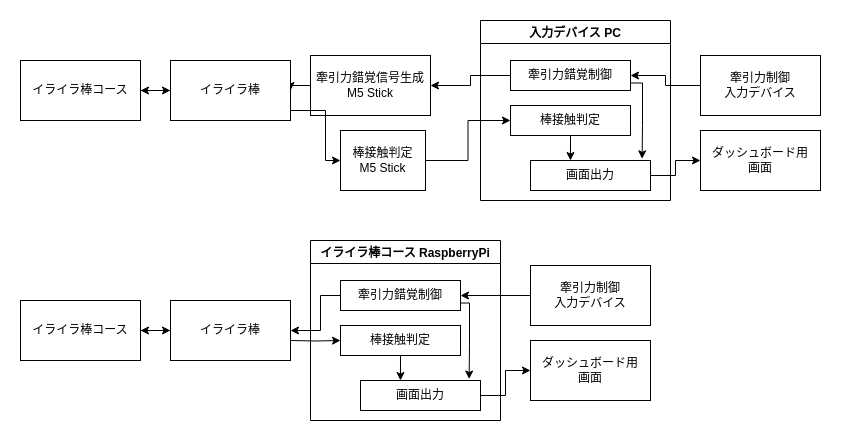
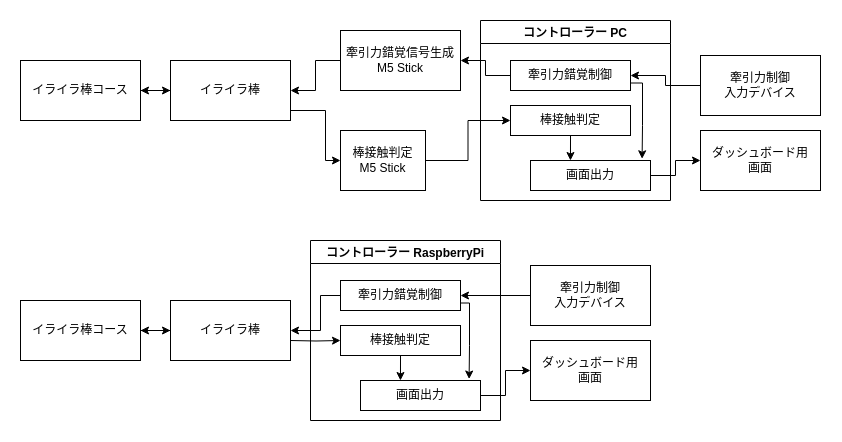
(575, 33) -> (575, 33)
(371, 86) -> (401, 61)
(405, 253) -> (405, 253)
